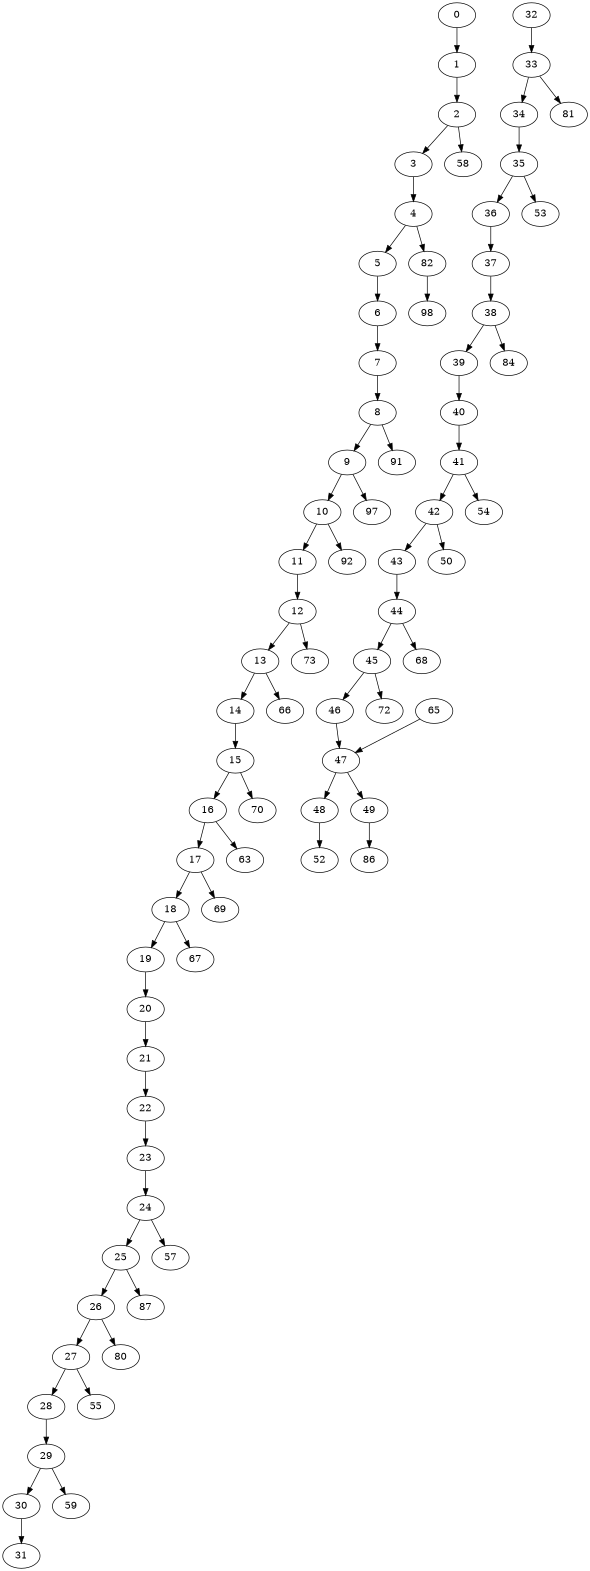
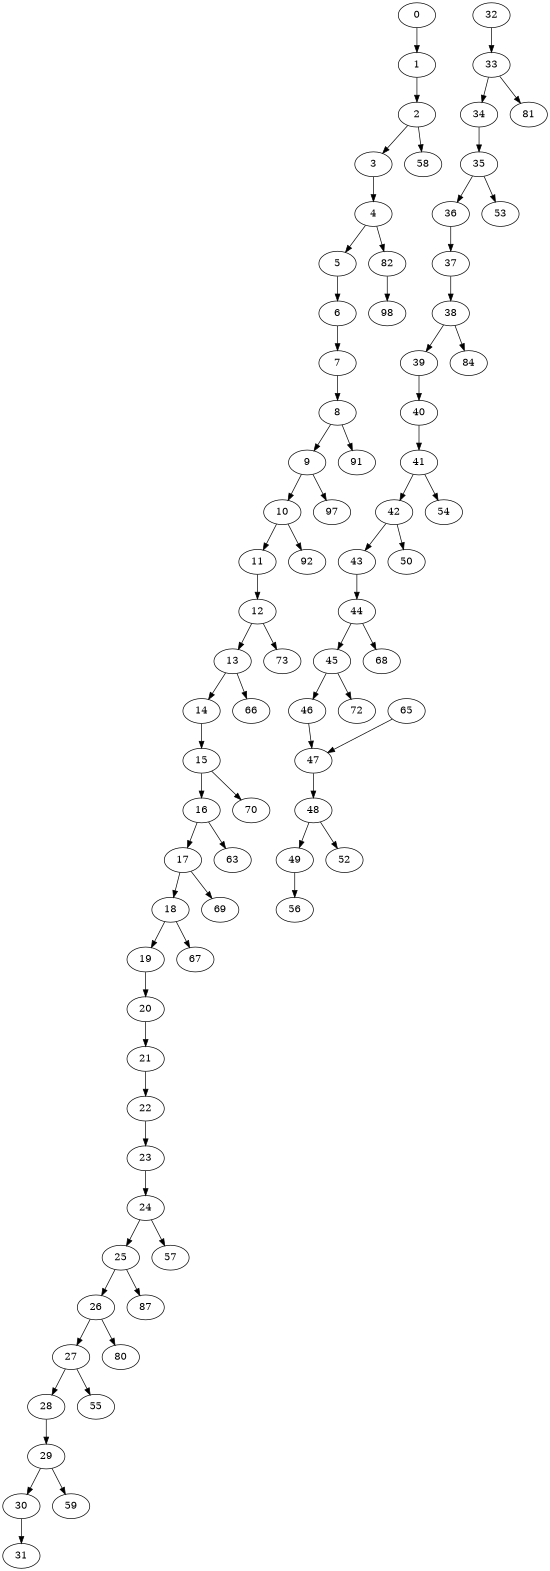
(353, 783) -> (305, 832)
(369, 860) -> (295, 910)
